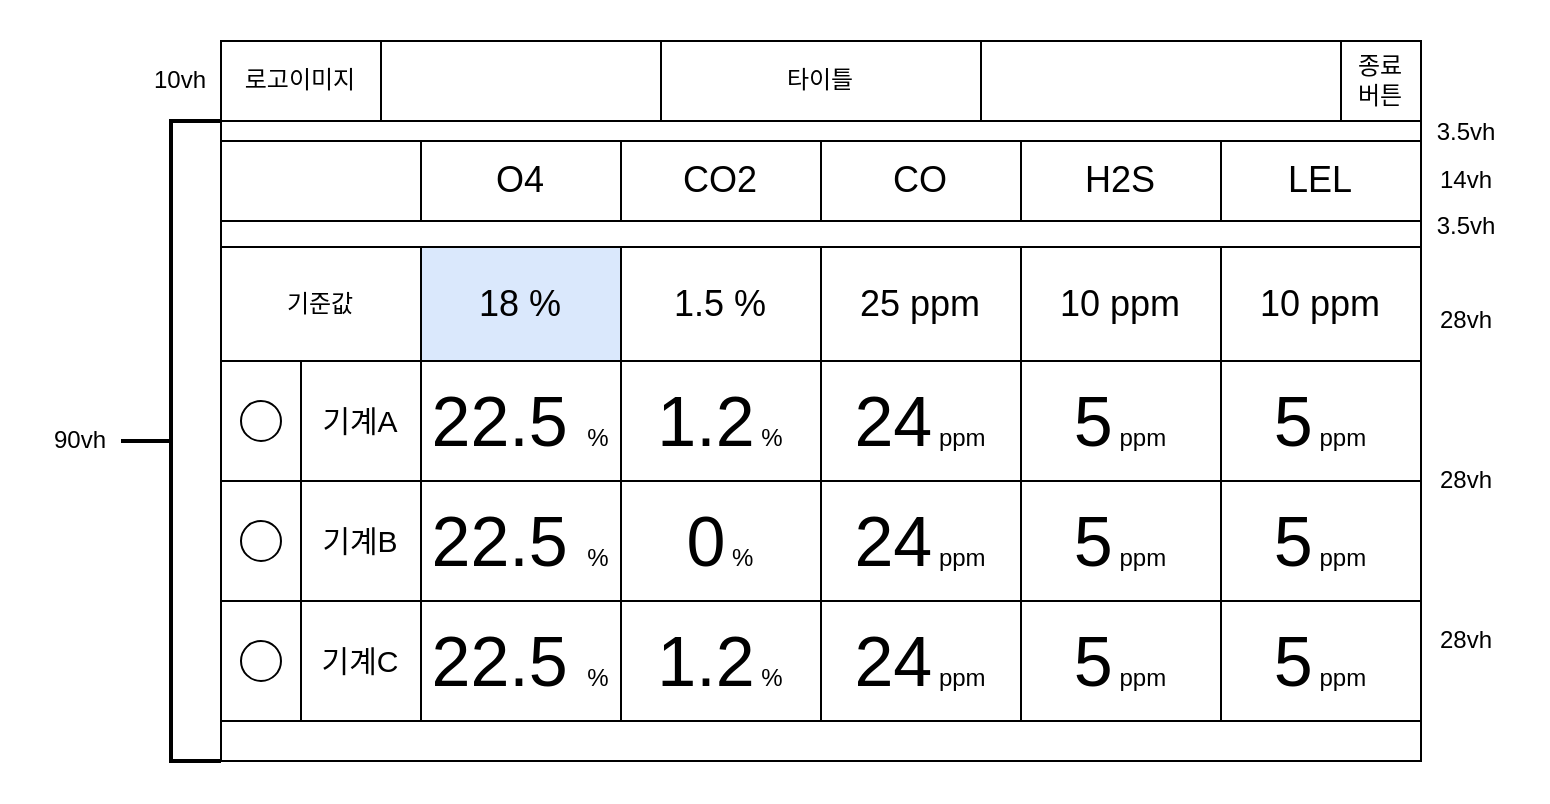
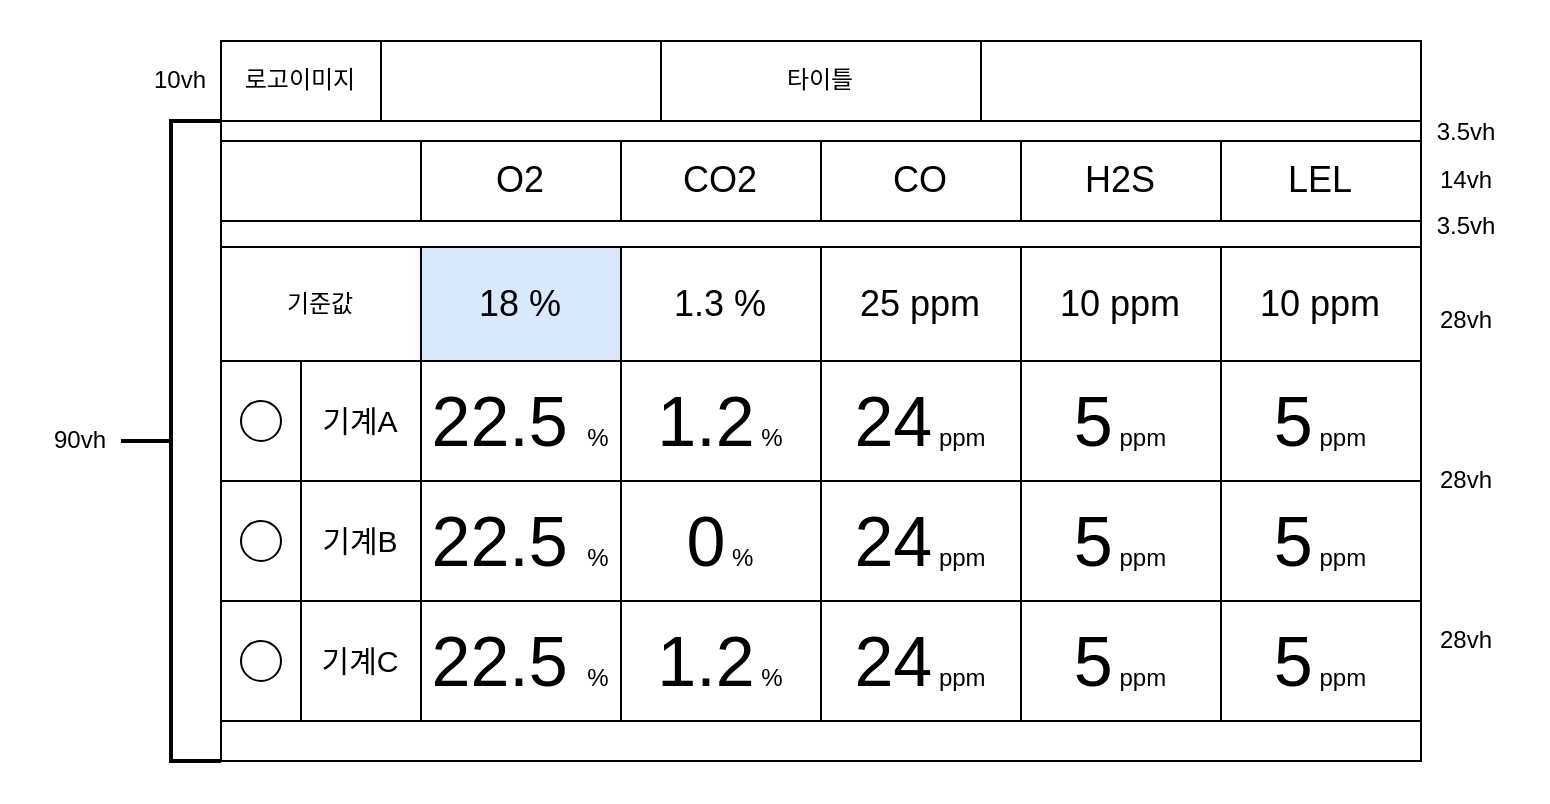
(1381, 81) -> none
(521, 181) -> (521, 181)
(721, 305) -> (721, 305)
